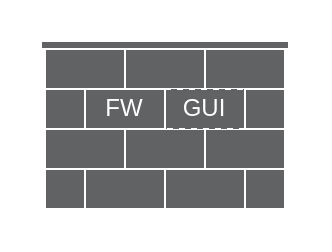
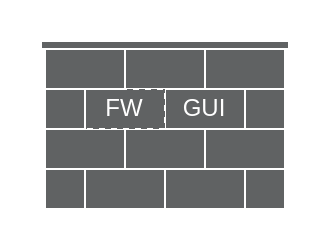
(125, 109) -> (125, 109)
(205, 109) -> (205, 109)
